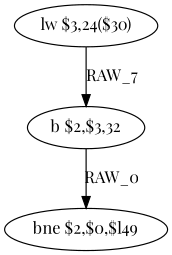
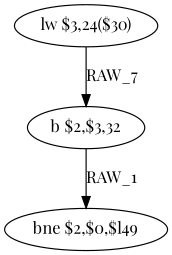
(112, 179) -> (112, 179)
